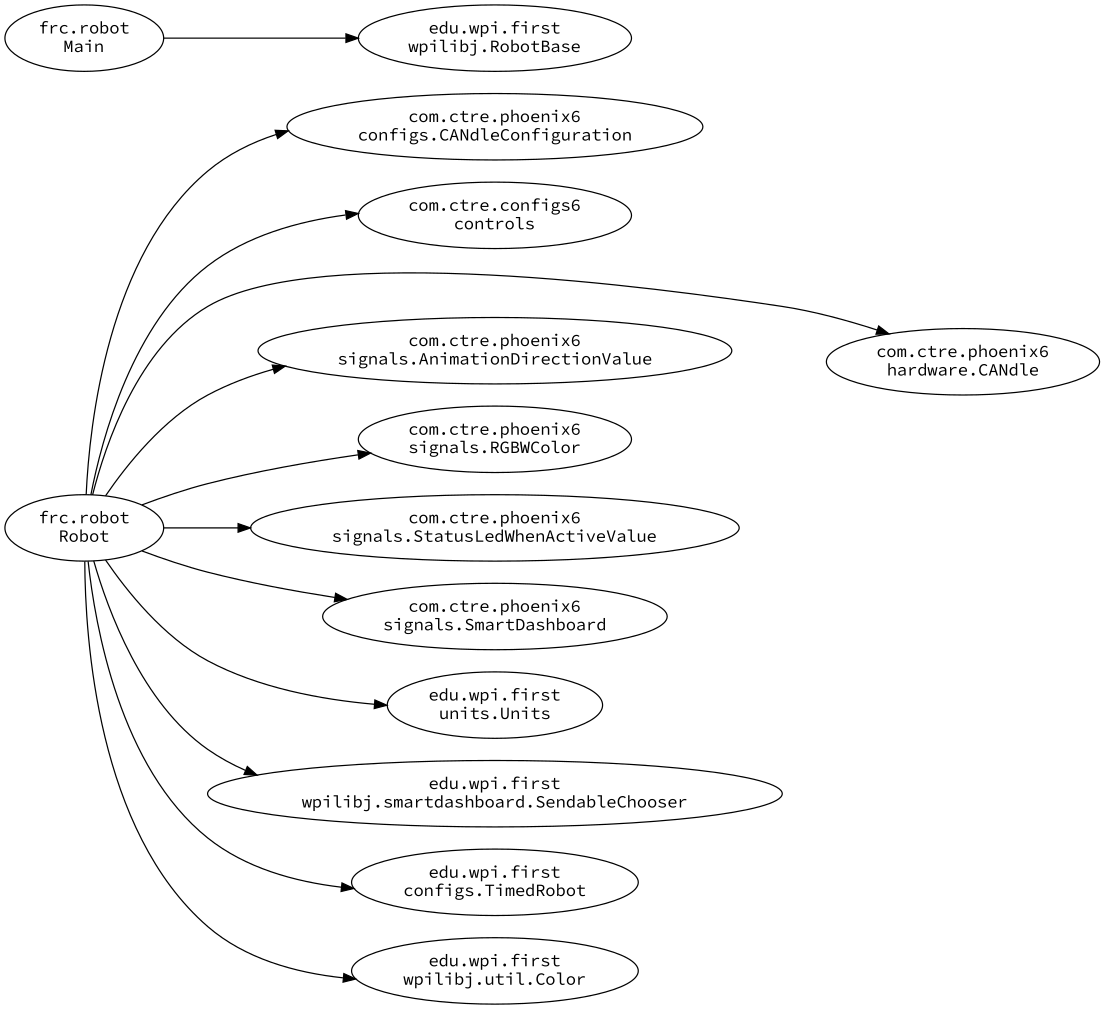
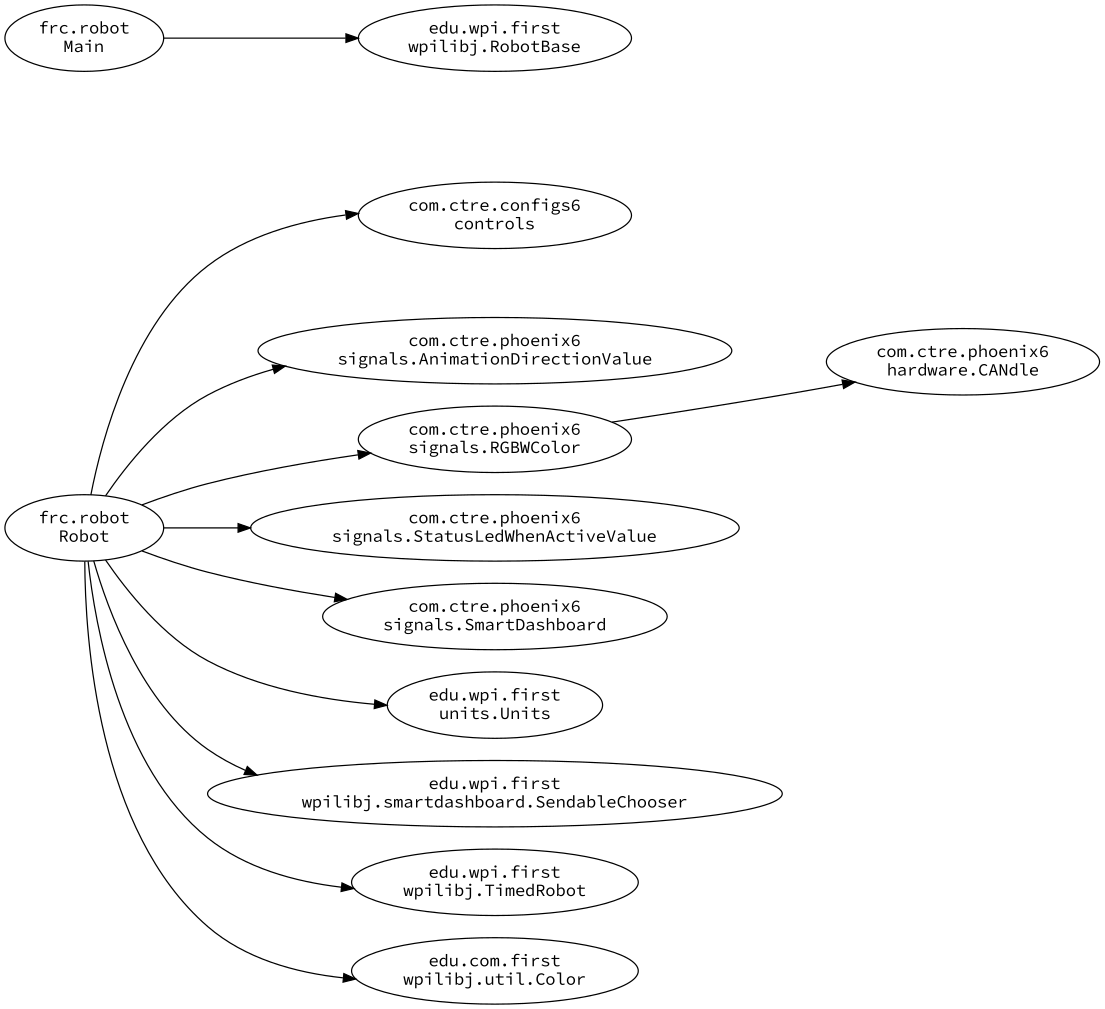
(495, 127) -> none
(429, 274) -> (727, 404)
(495, 882) -> (495, 882)
(495, 971) -> (495, 971)
